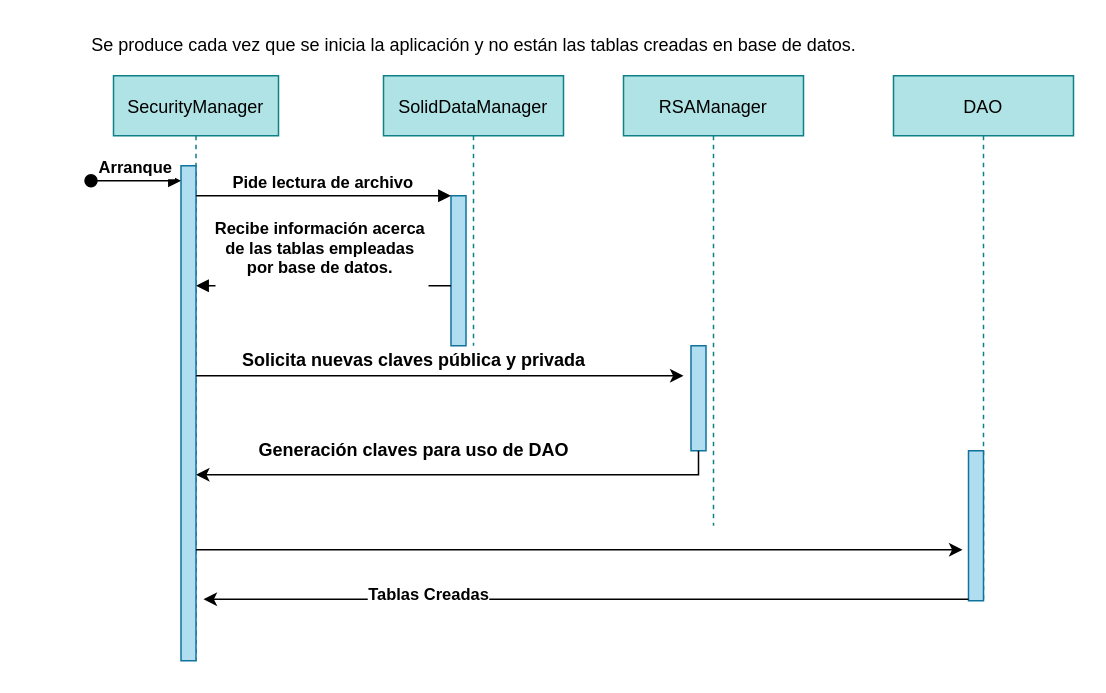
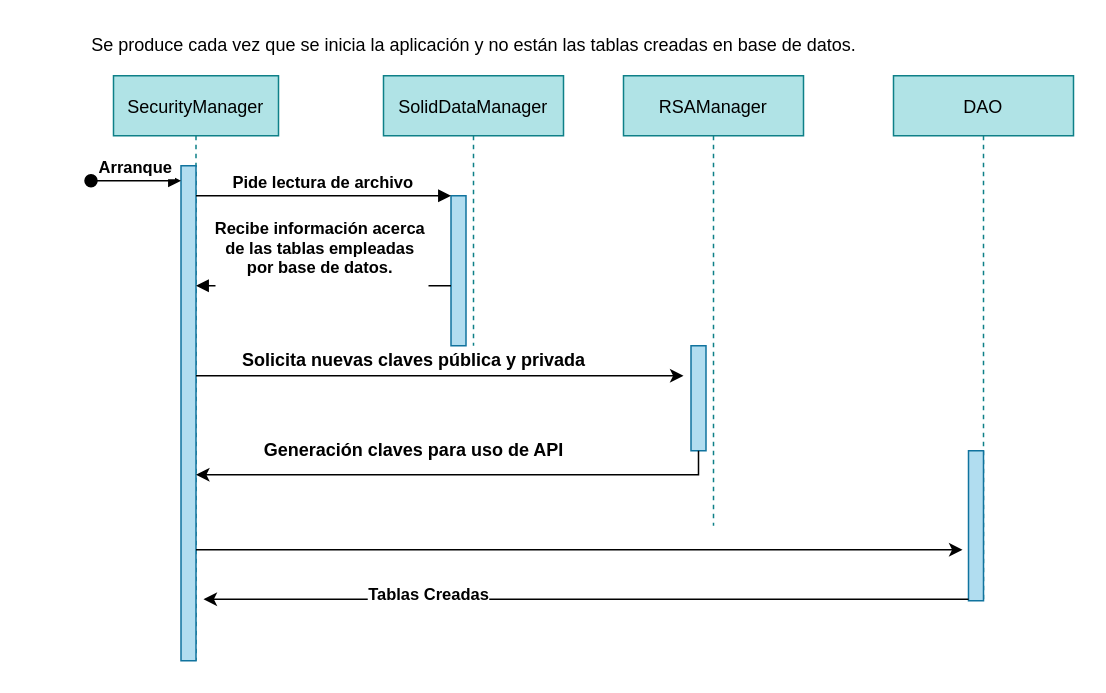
(414, 451) -> (414, 451)
